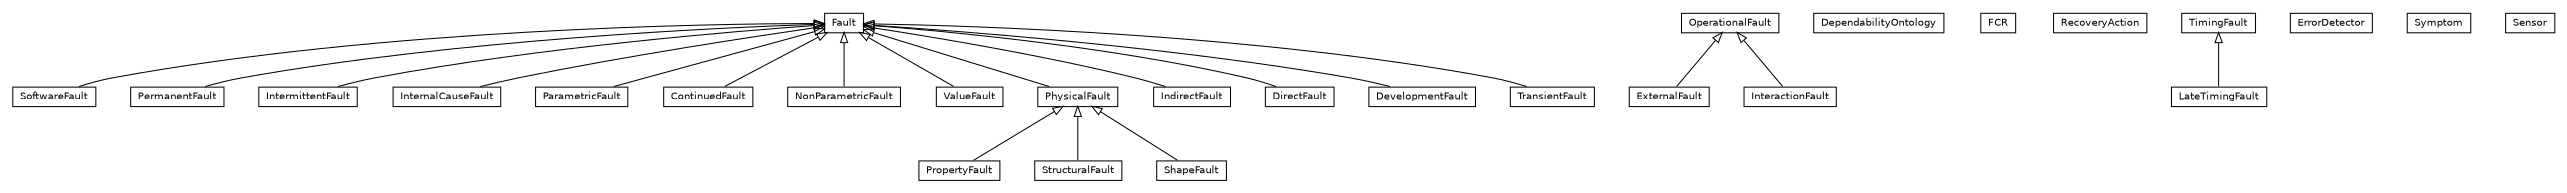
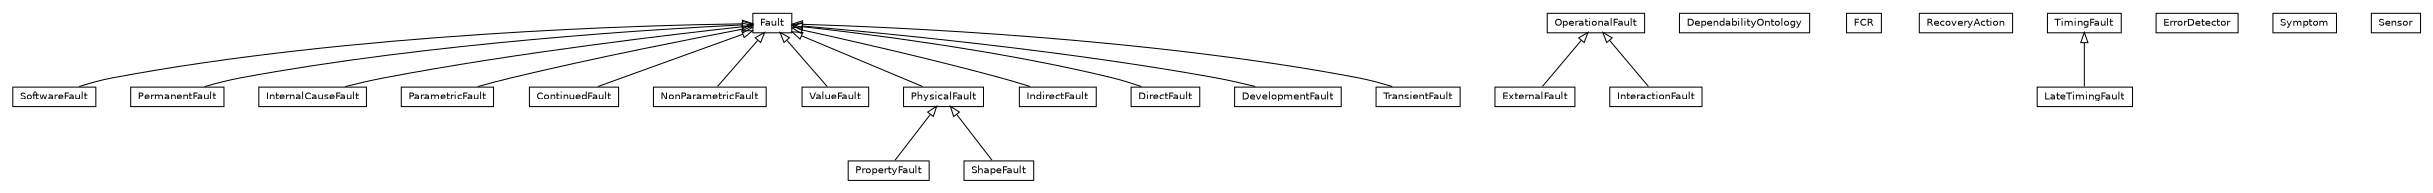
(308, 96) -> none
(1078, 170) -> none
